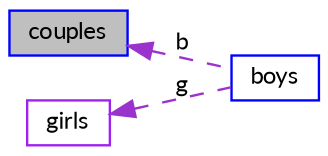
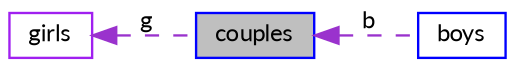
(183, 98) -> (156, 35)
